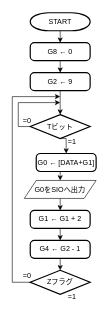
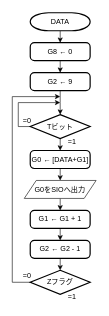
(60, 21) -> (60, 21)
(66, 162) -> (60, 159)
(60, 219) -> (60, 219)
(60, 249) -> (60, 249)
